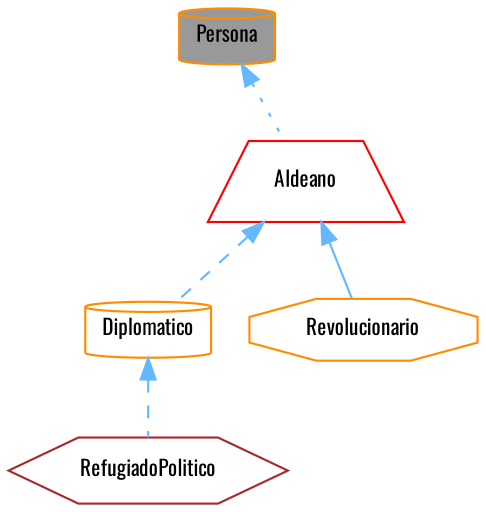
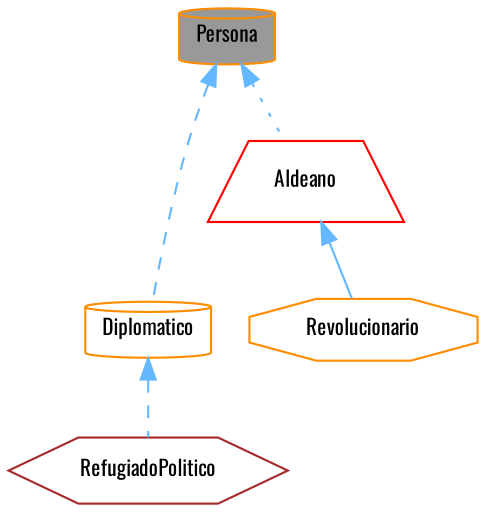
(212, 269) -> (175, 192)
